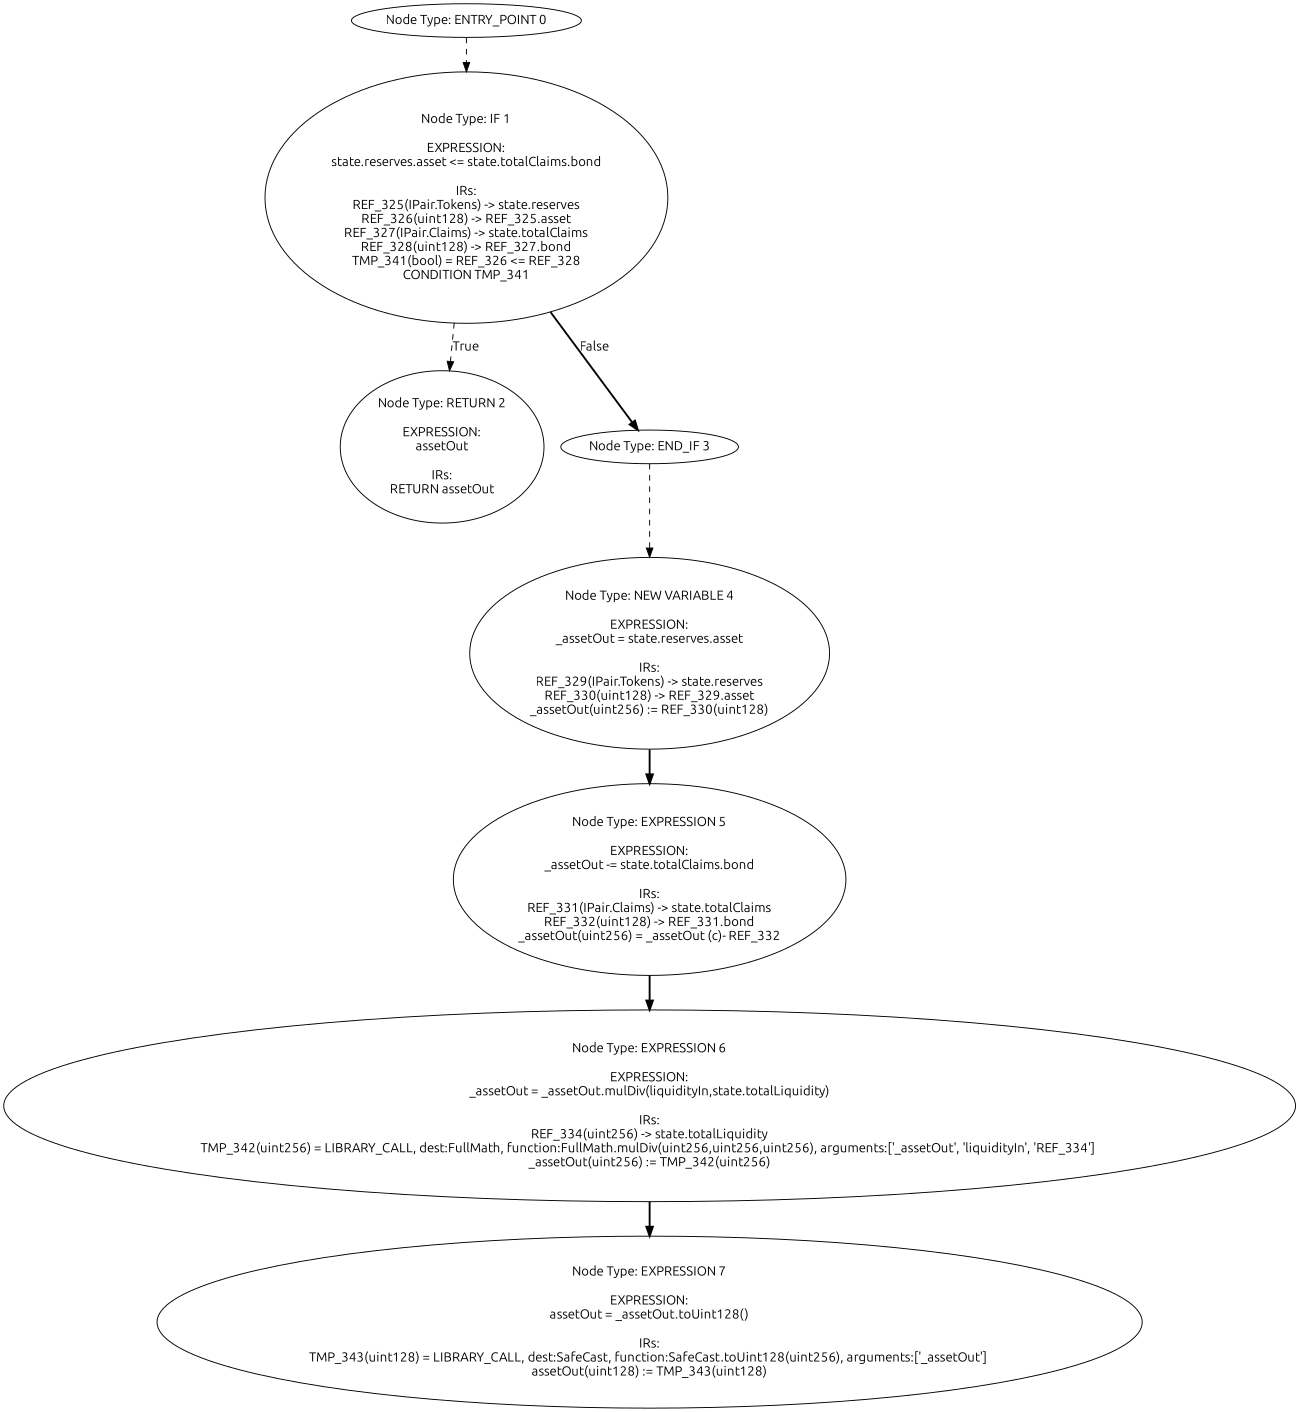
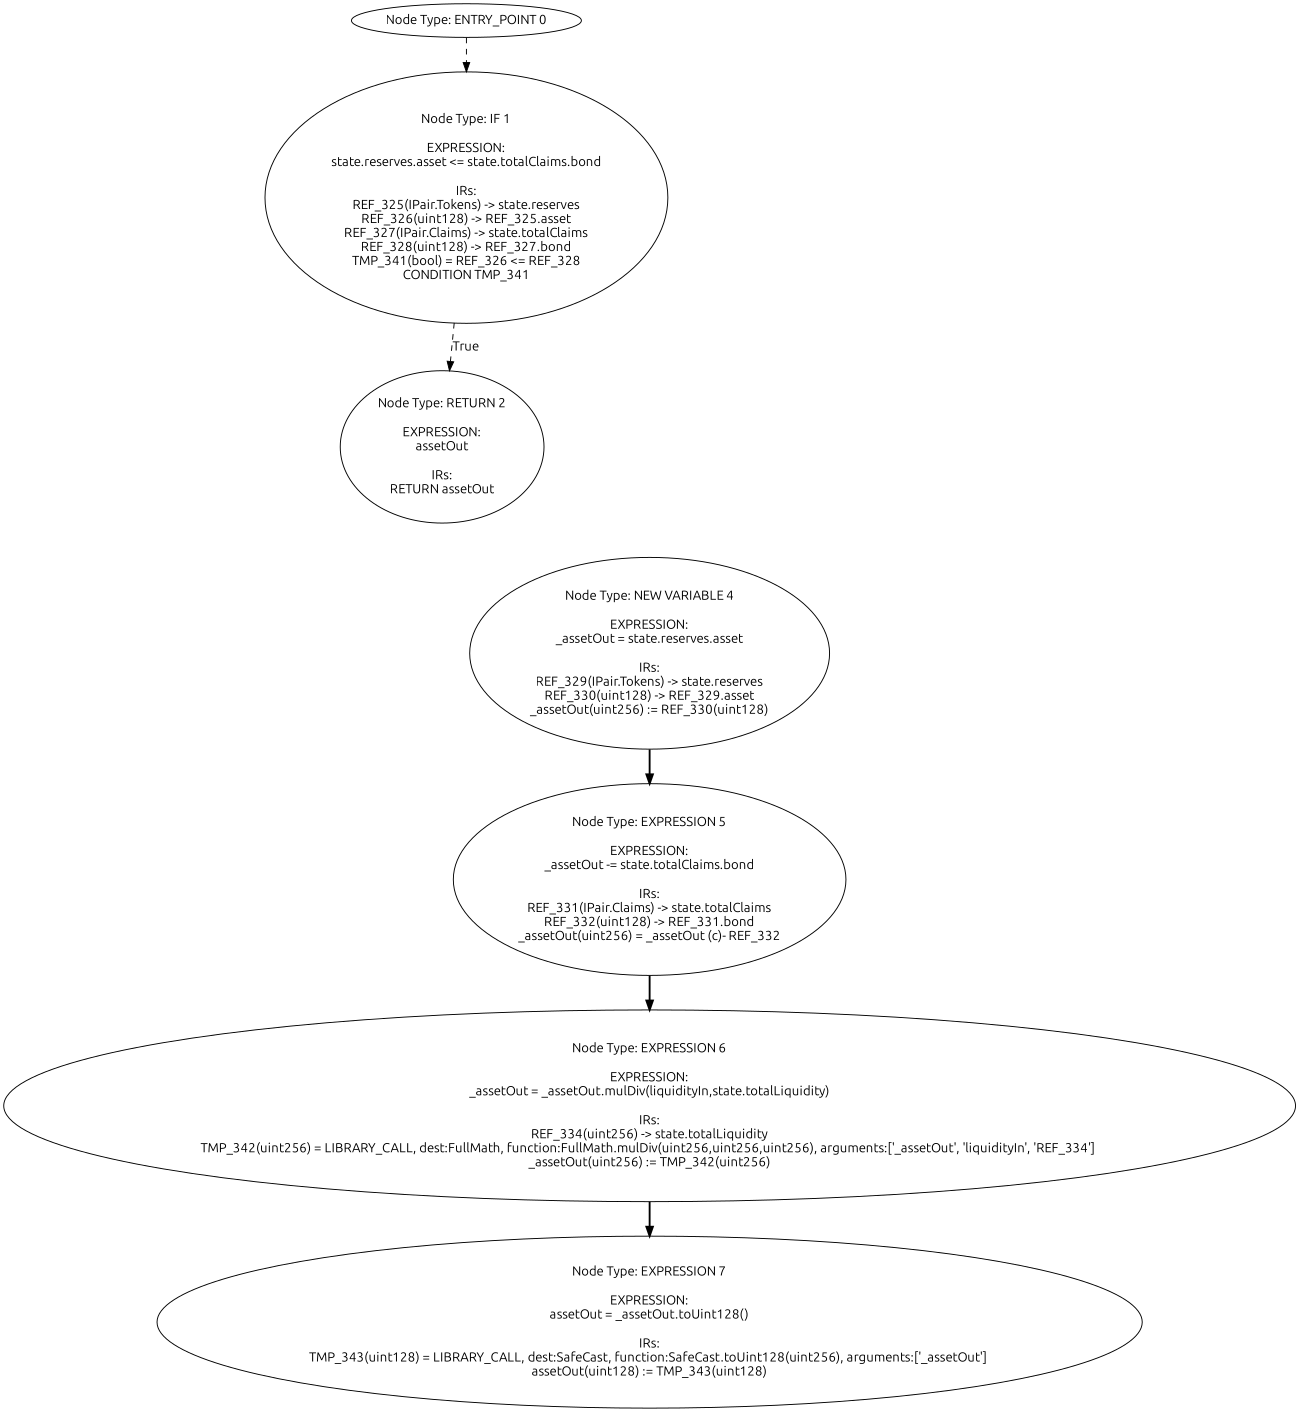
(650, 447) -> none
